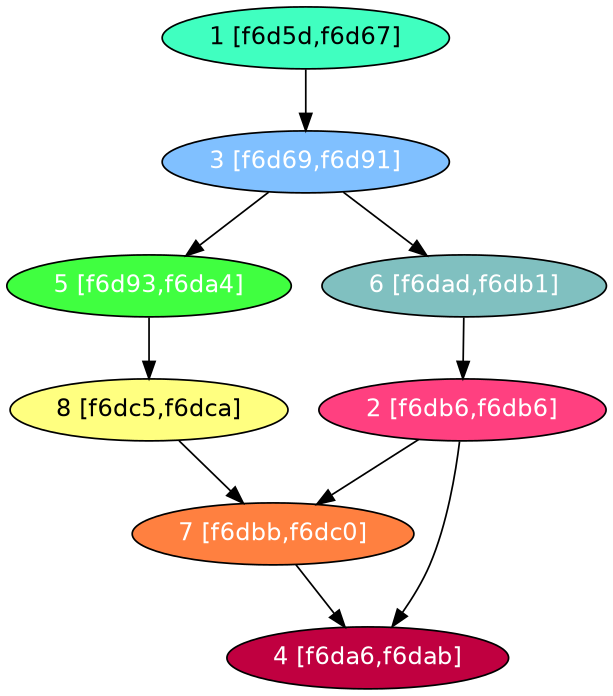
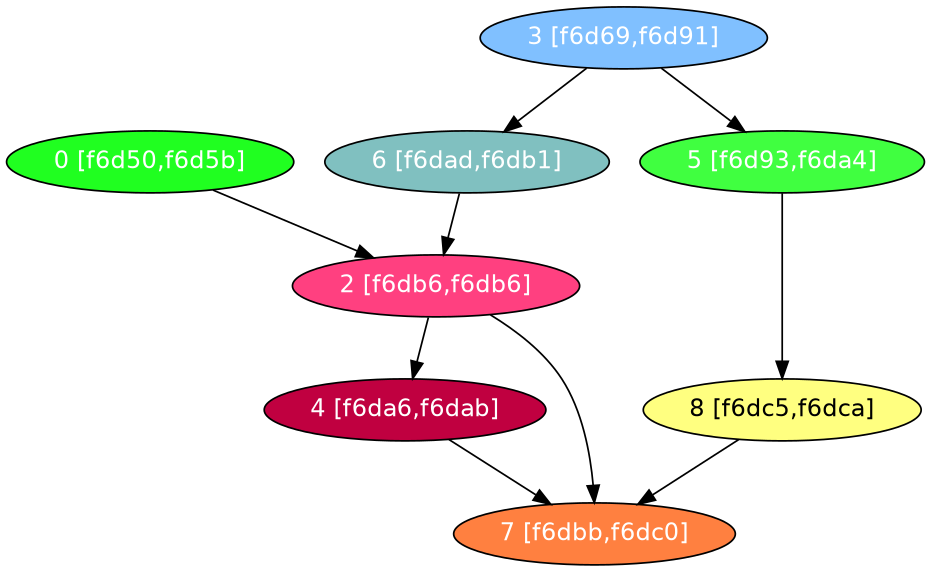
(306, 38) -> none
none -> (150, 162)
(315, 589) -> (492, 467)
